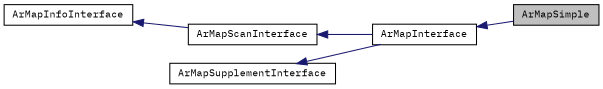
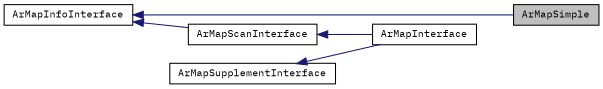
(500, 23) -> (328, 15)
